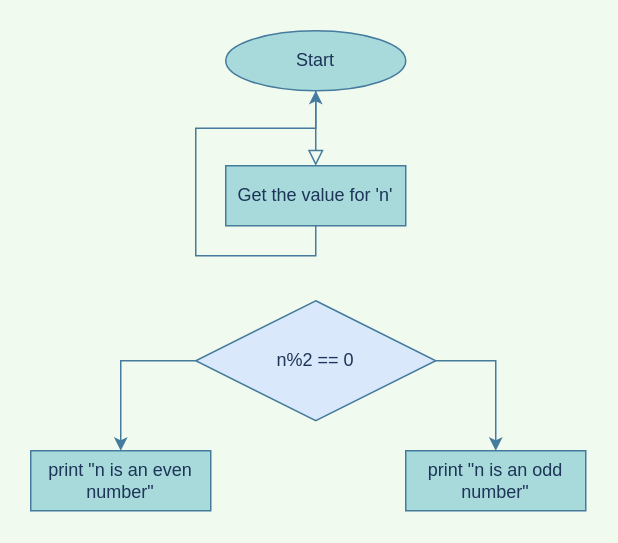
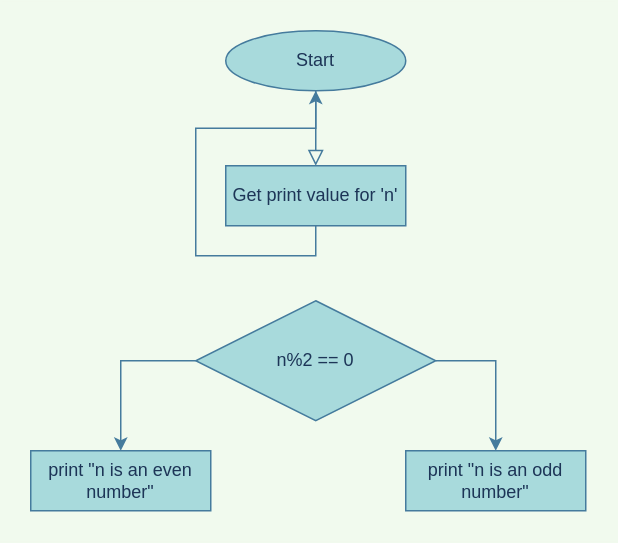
(316, 196) -> (316, 196)
(316, 361) -> (316, 361)
